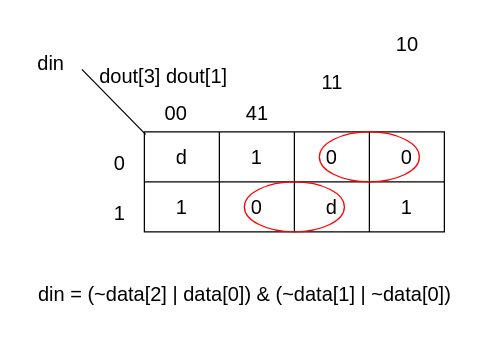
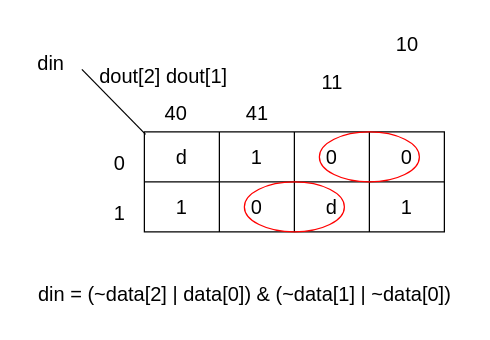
(164, 76) -> (164, 76)
(176, 113) -> (176, 113)
